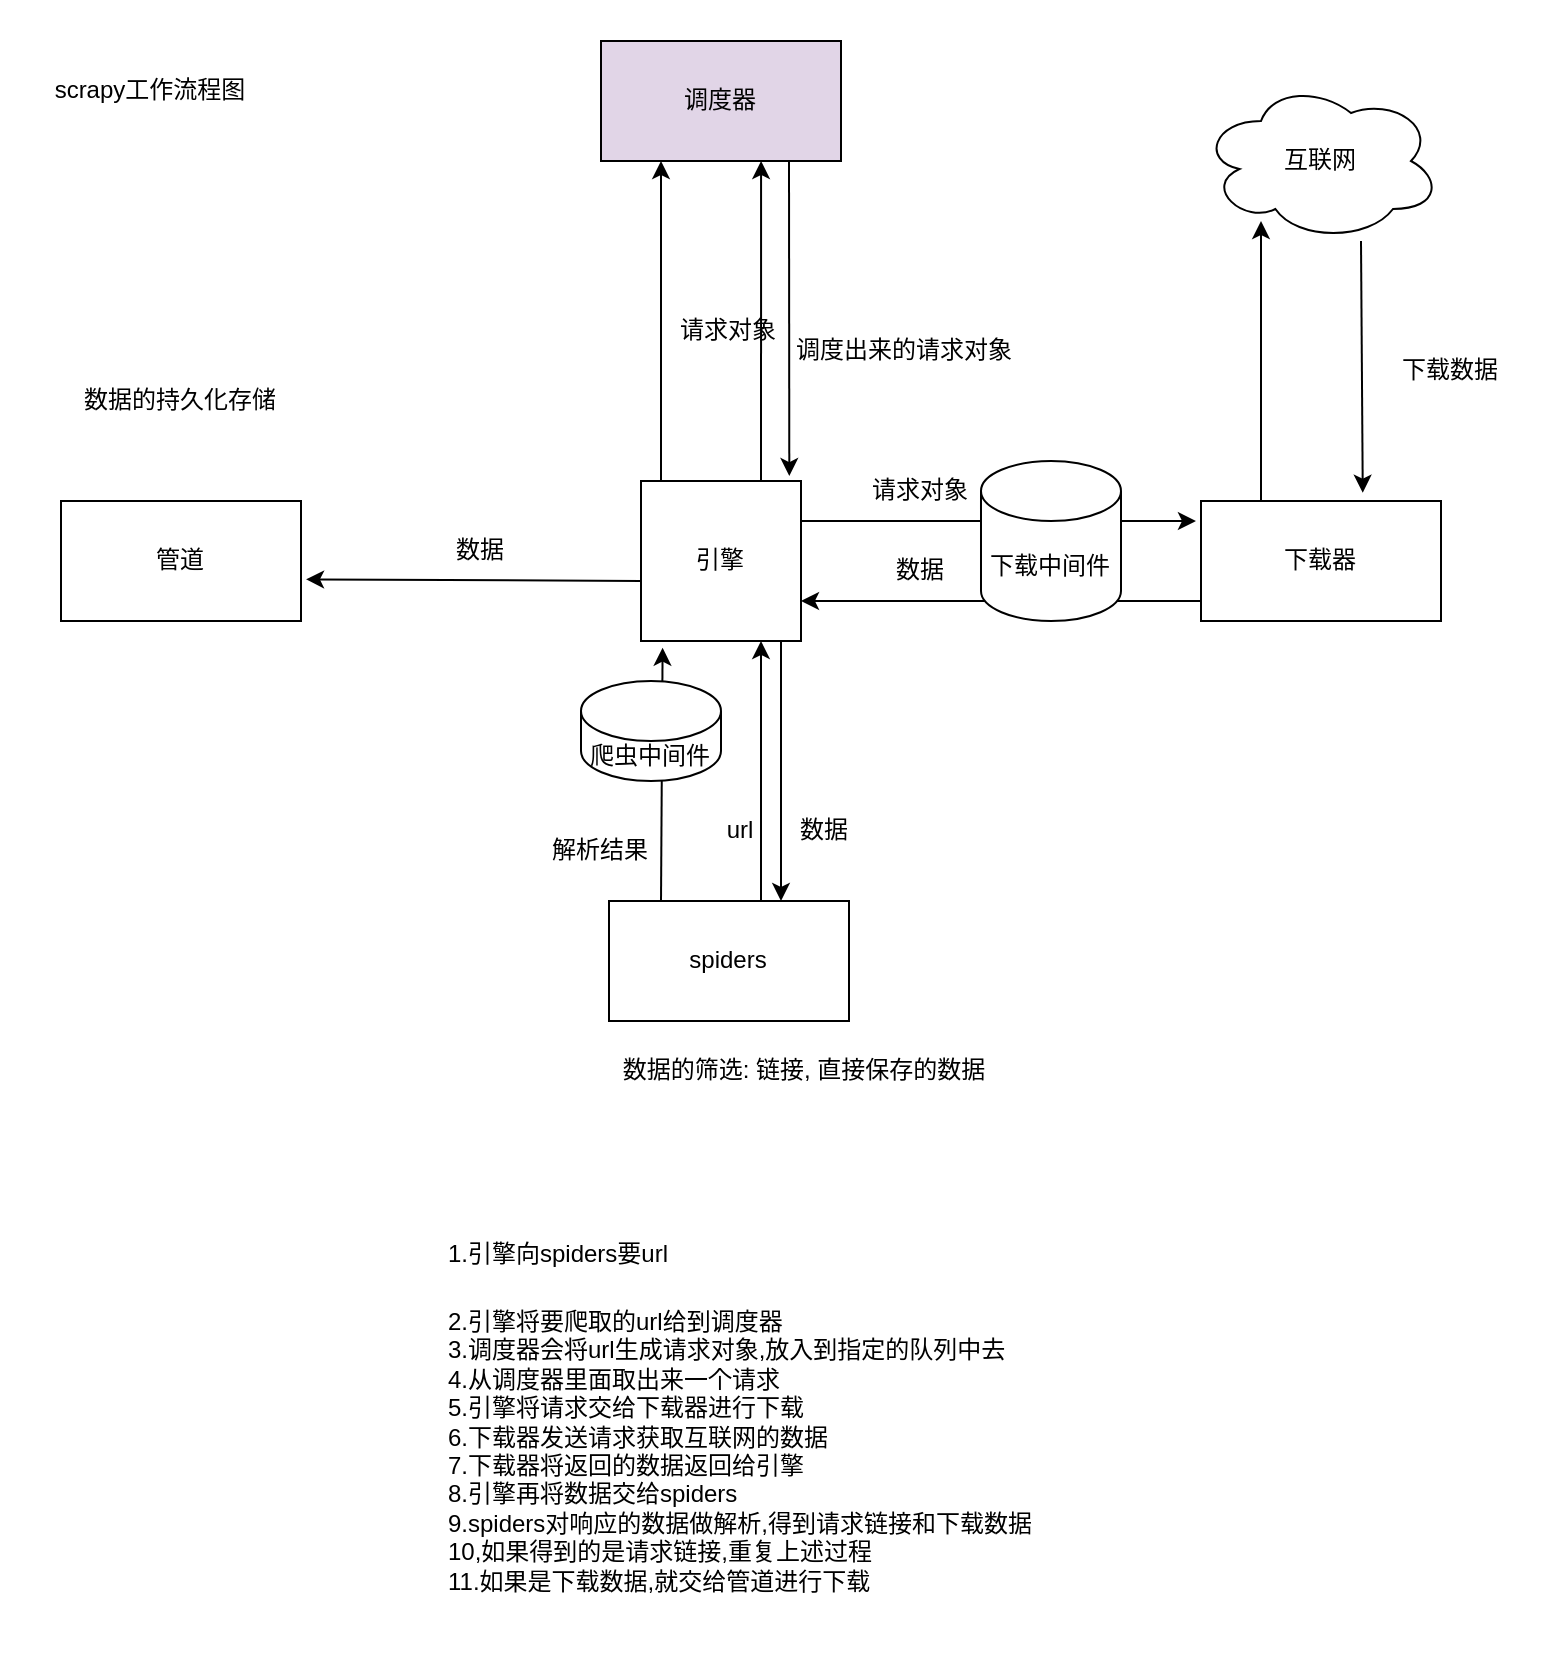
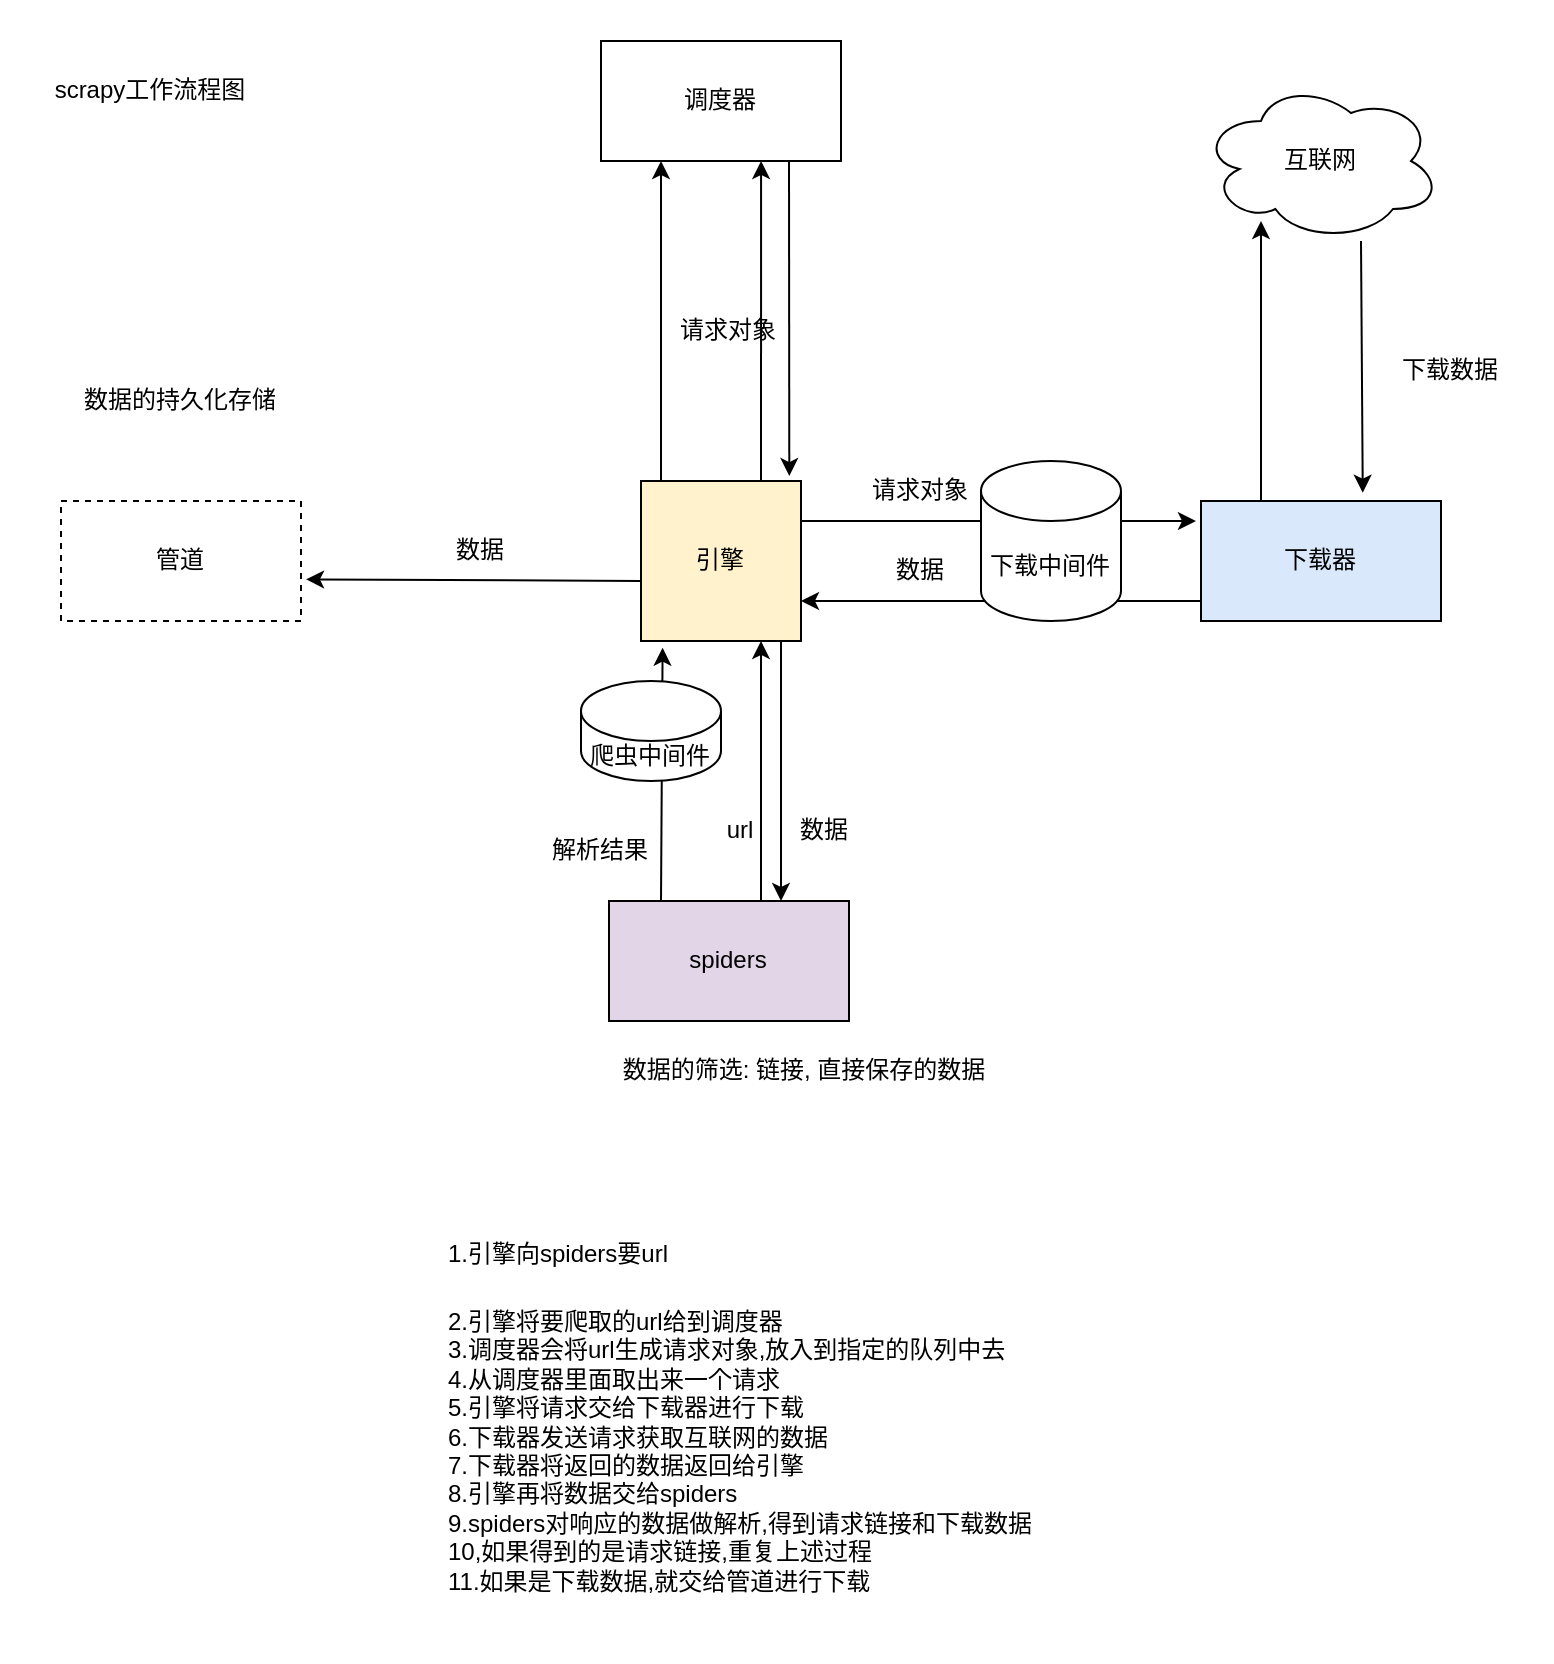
(721, 101) -> (721, 101)
(905, 351) -> none
(181, 561) -> (181, 561)
(721, 561) -> (721, 561)
(1321, 561) -> (1321, 561)
(729, 961) -> (729, 961)
